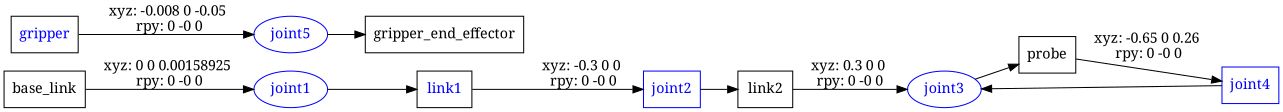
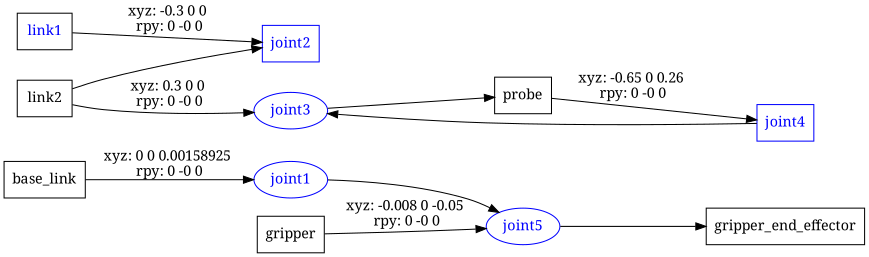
(45, 35) -> (291, 235)
(367, 89) -> (410, 187)
(714, 89) -> (161, 66)
